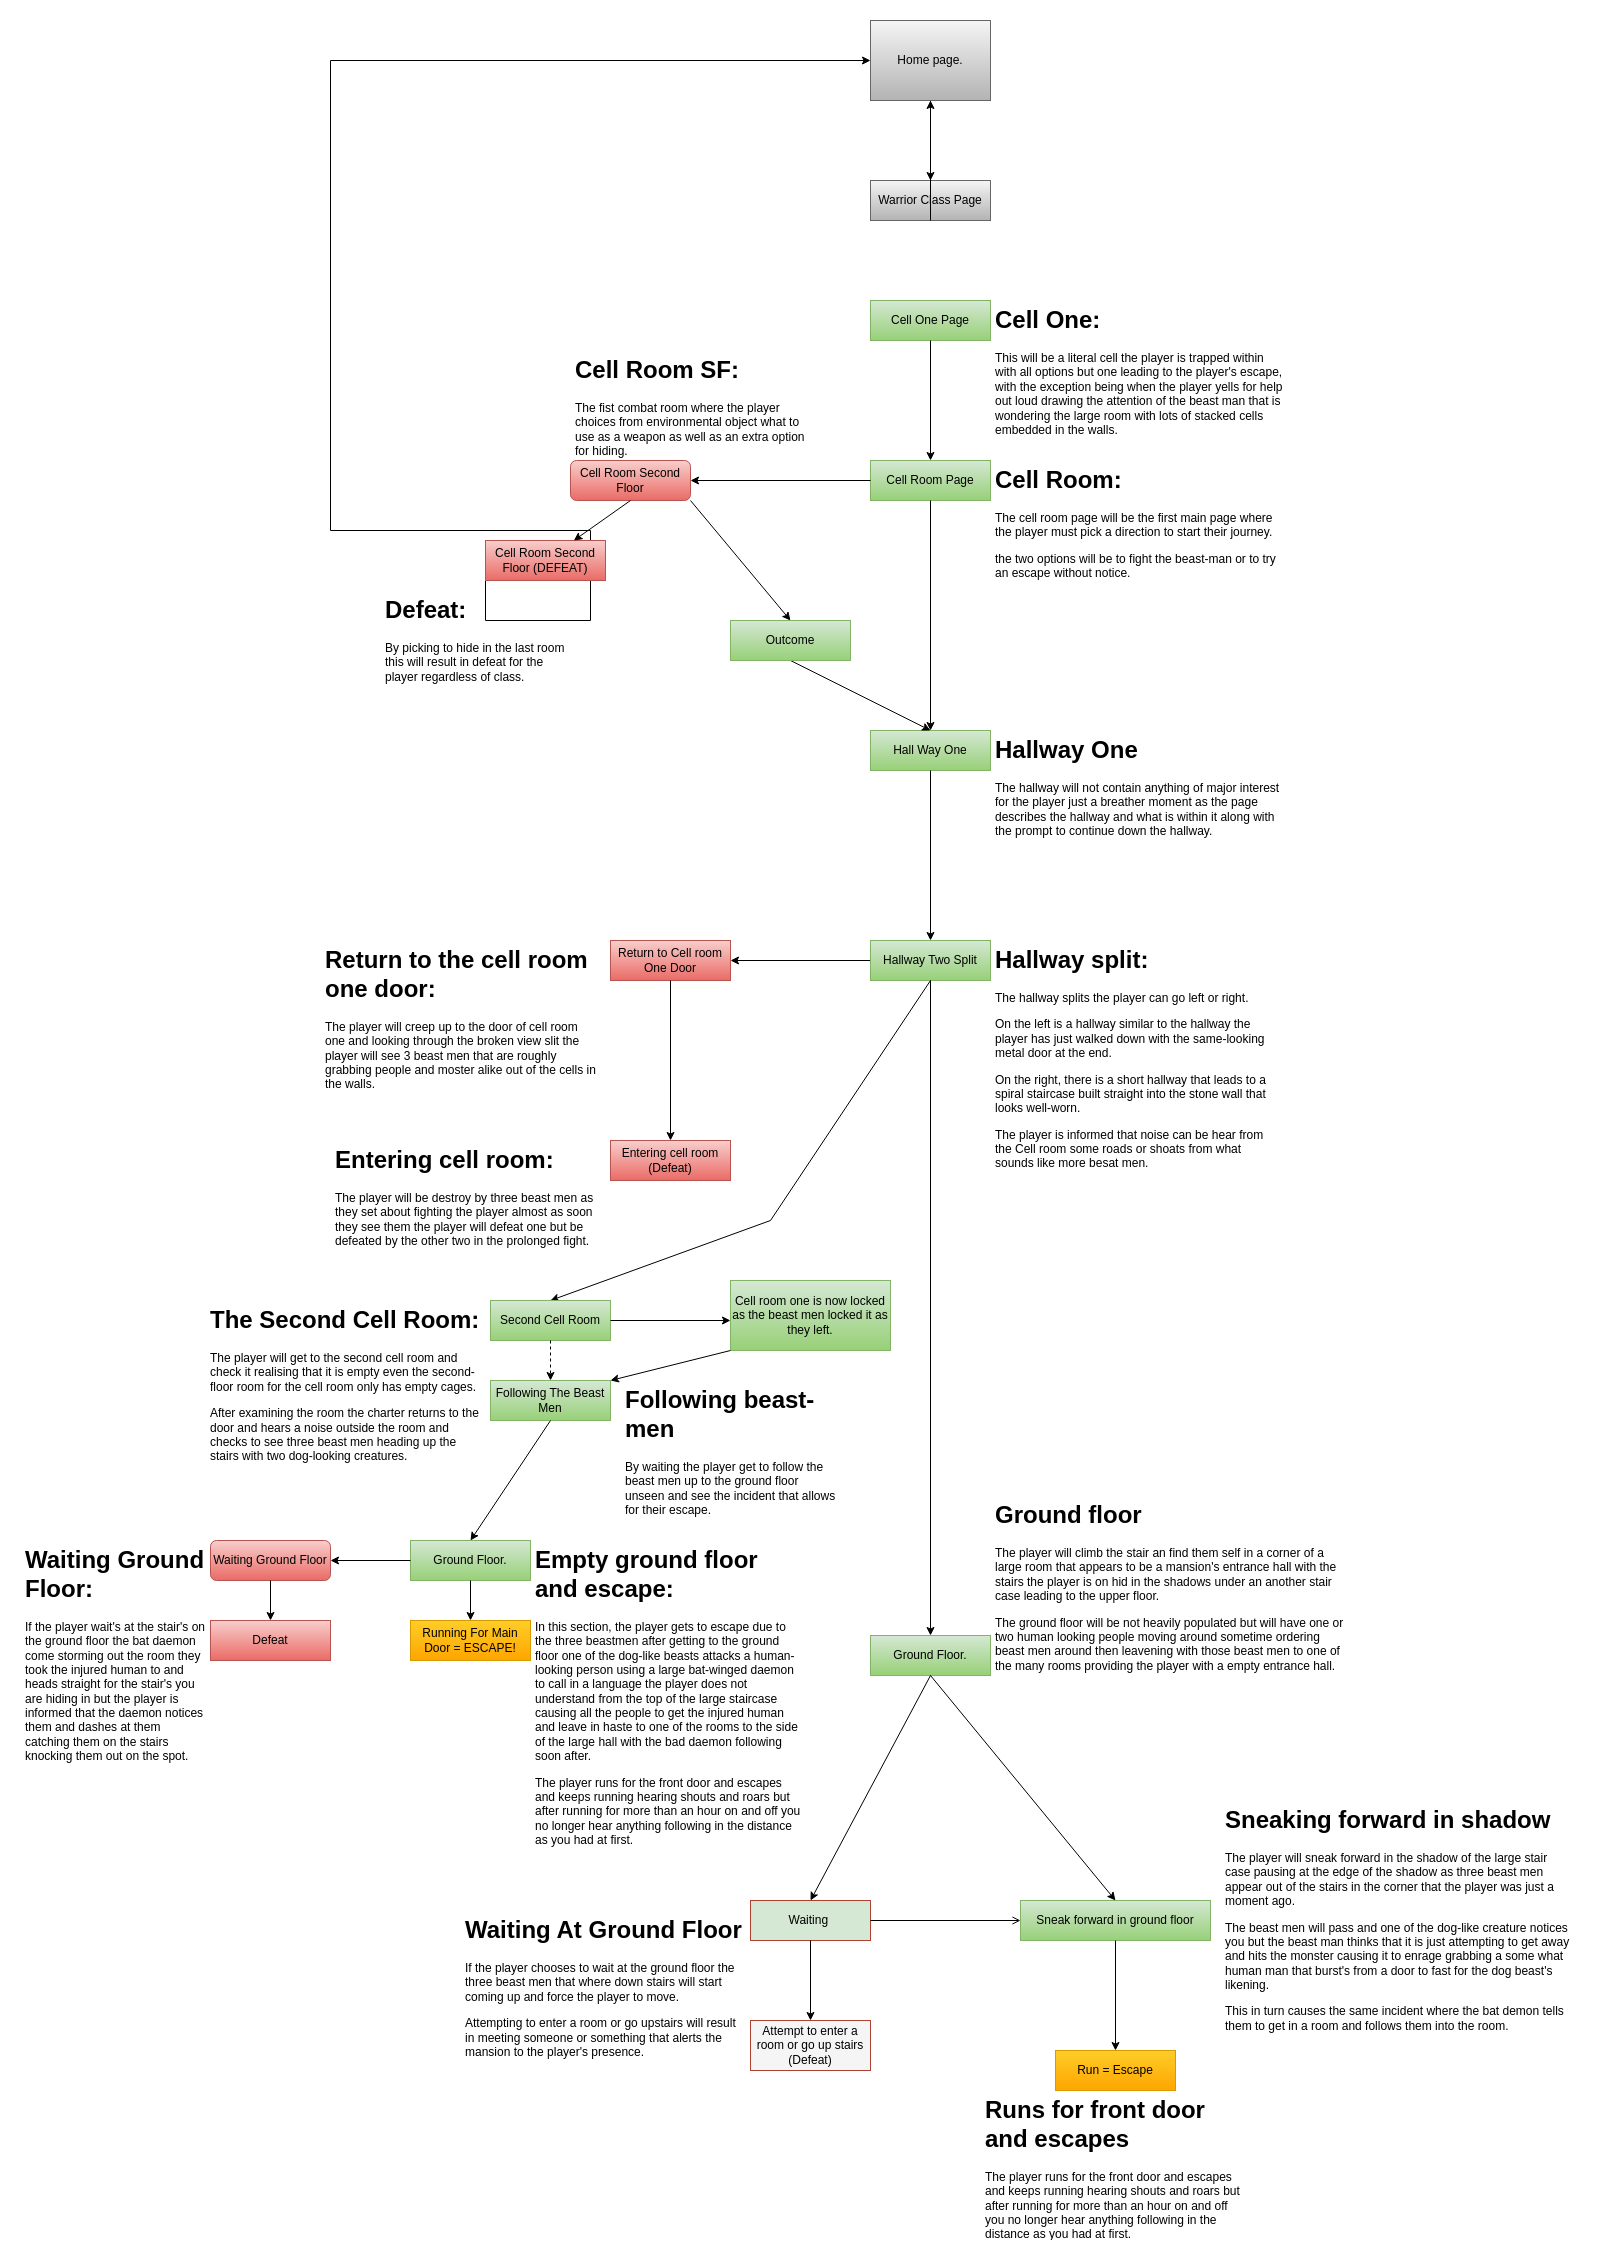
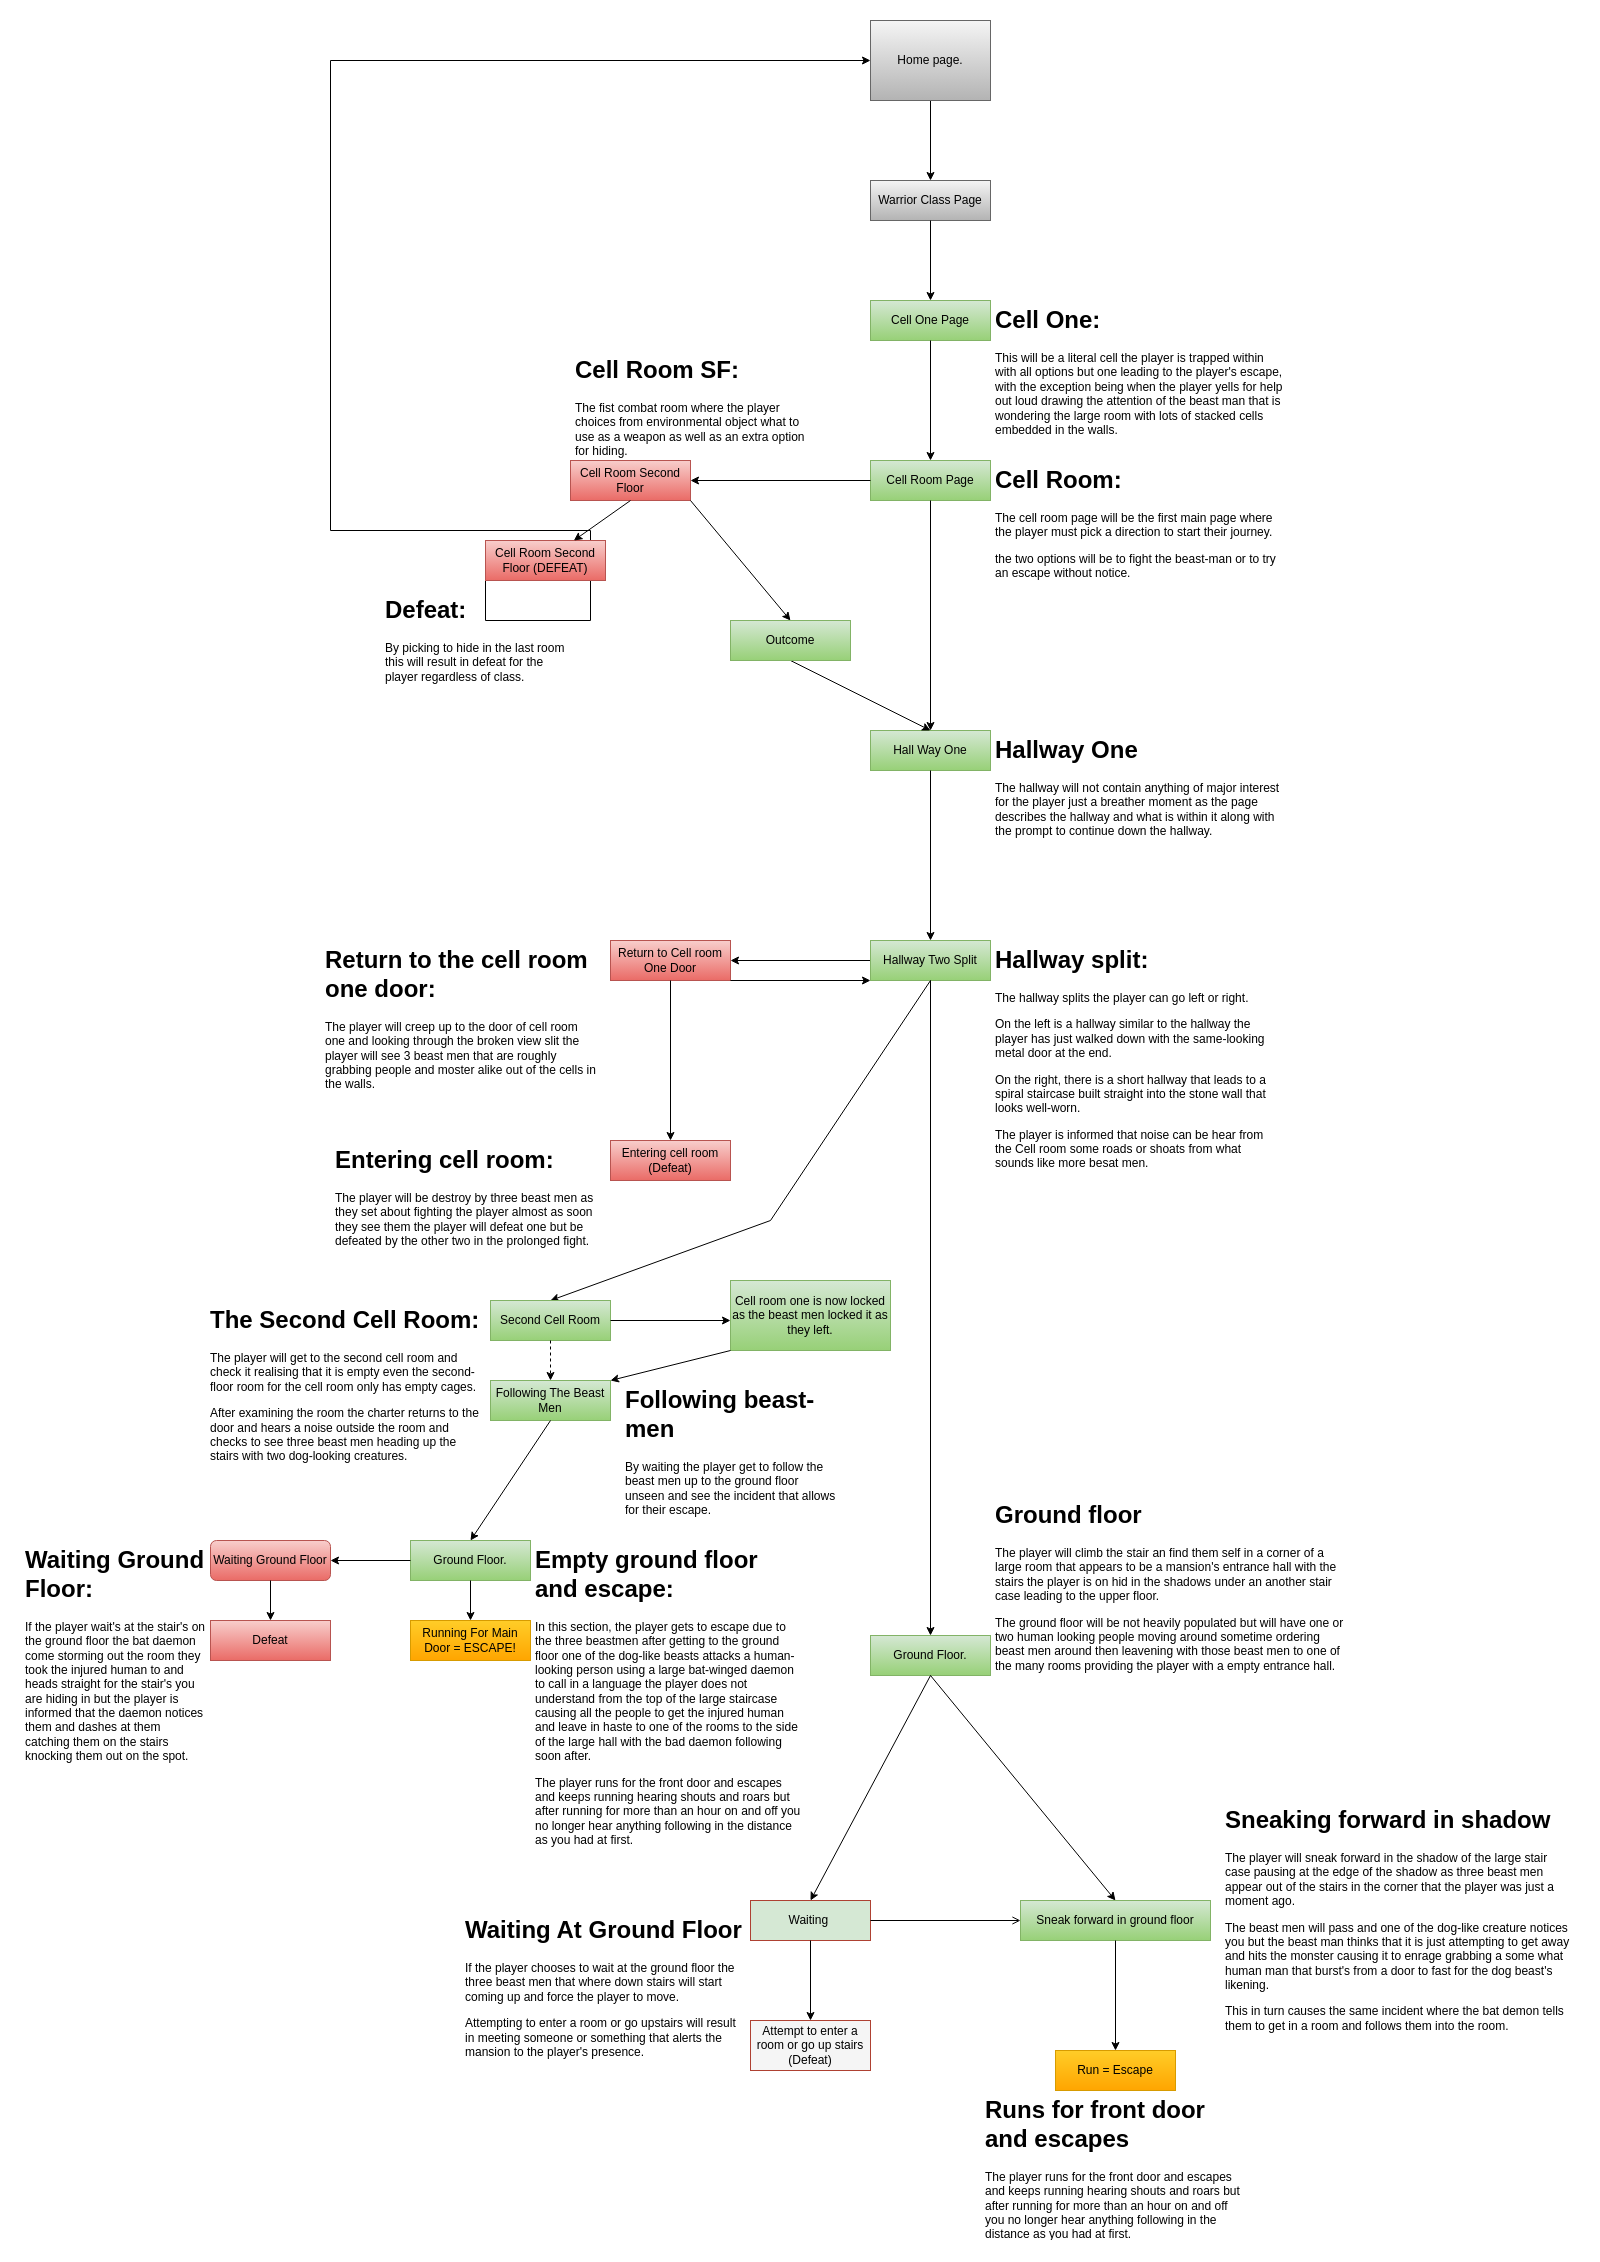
(931, 202) -> (931, 257)
(631, 481) -> (631, 481)
none -> (797, 981)
